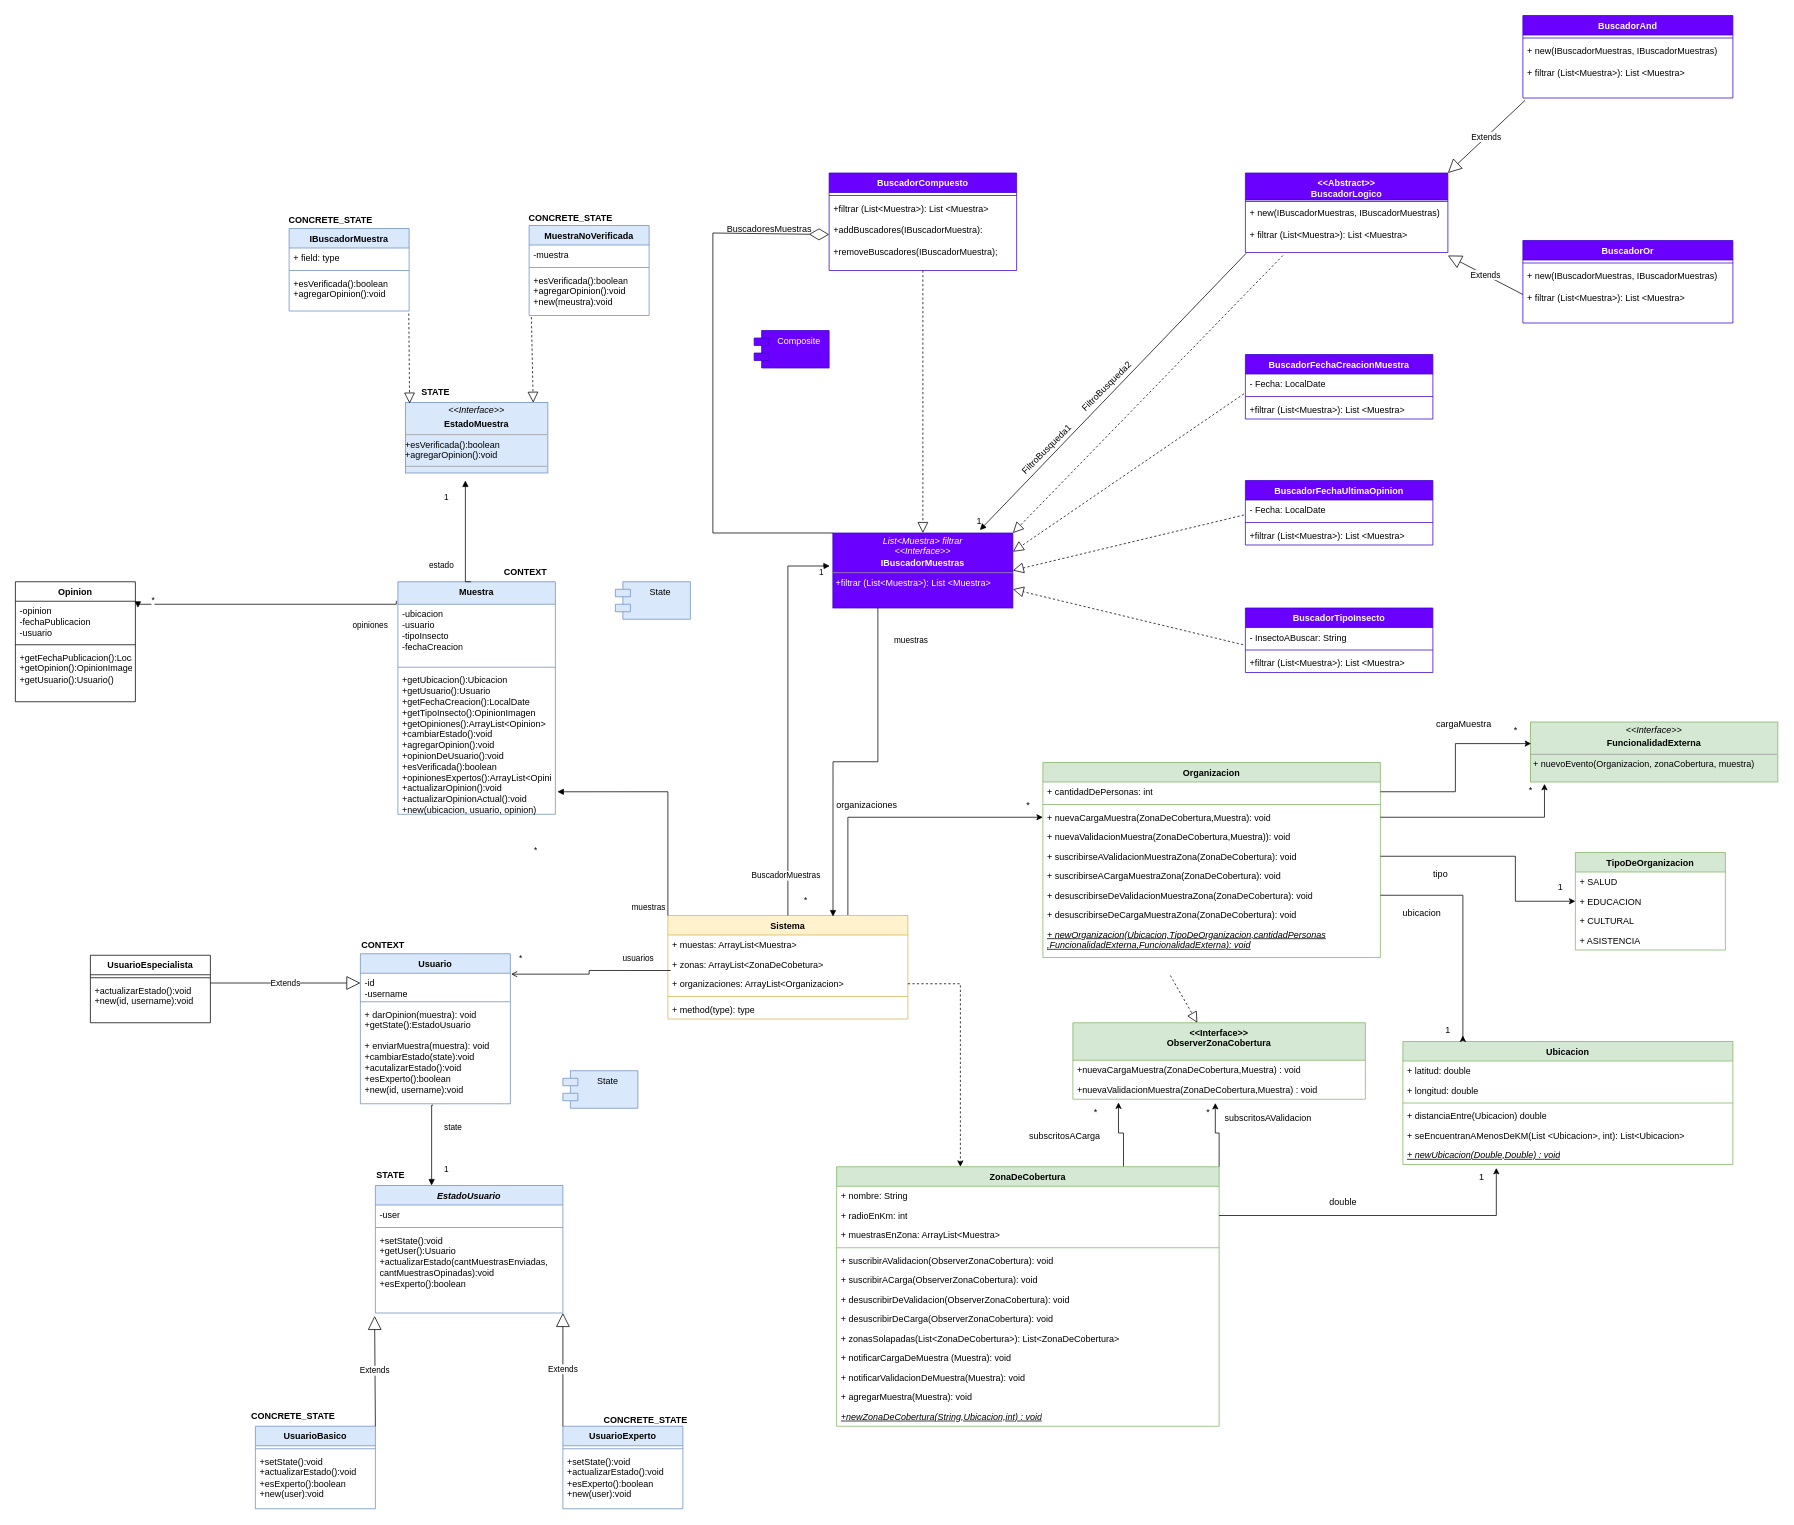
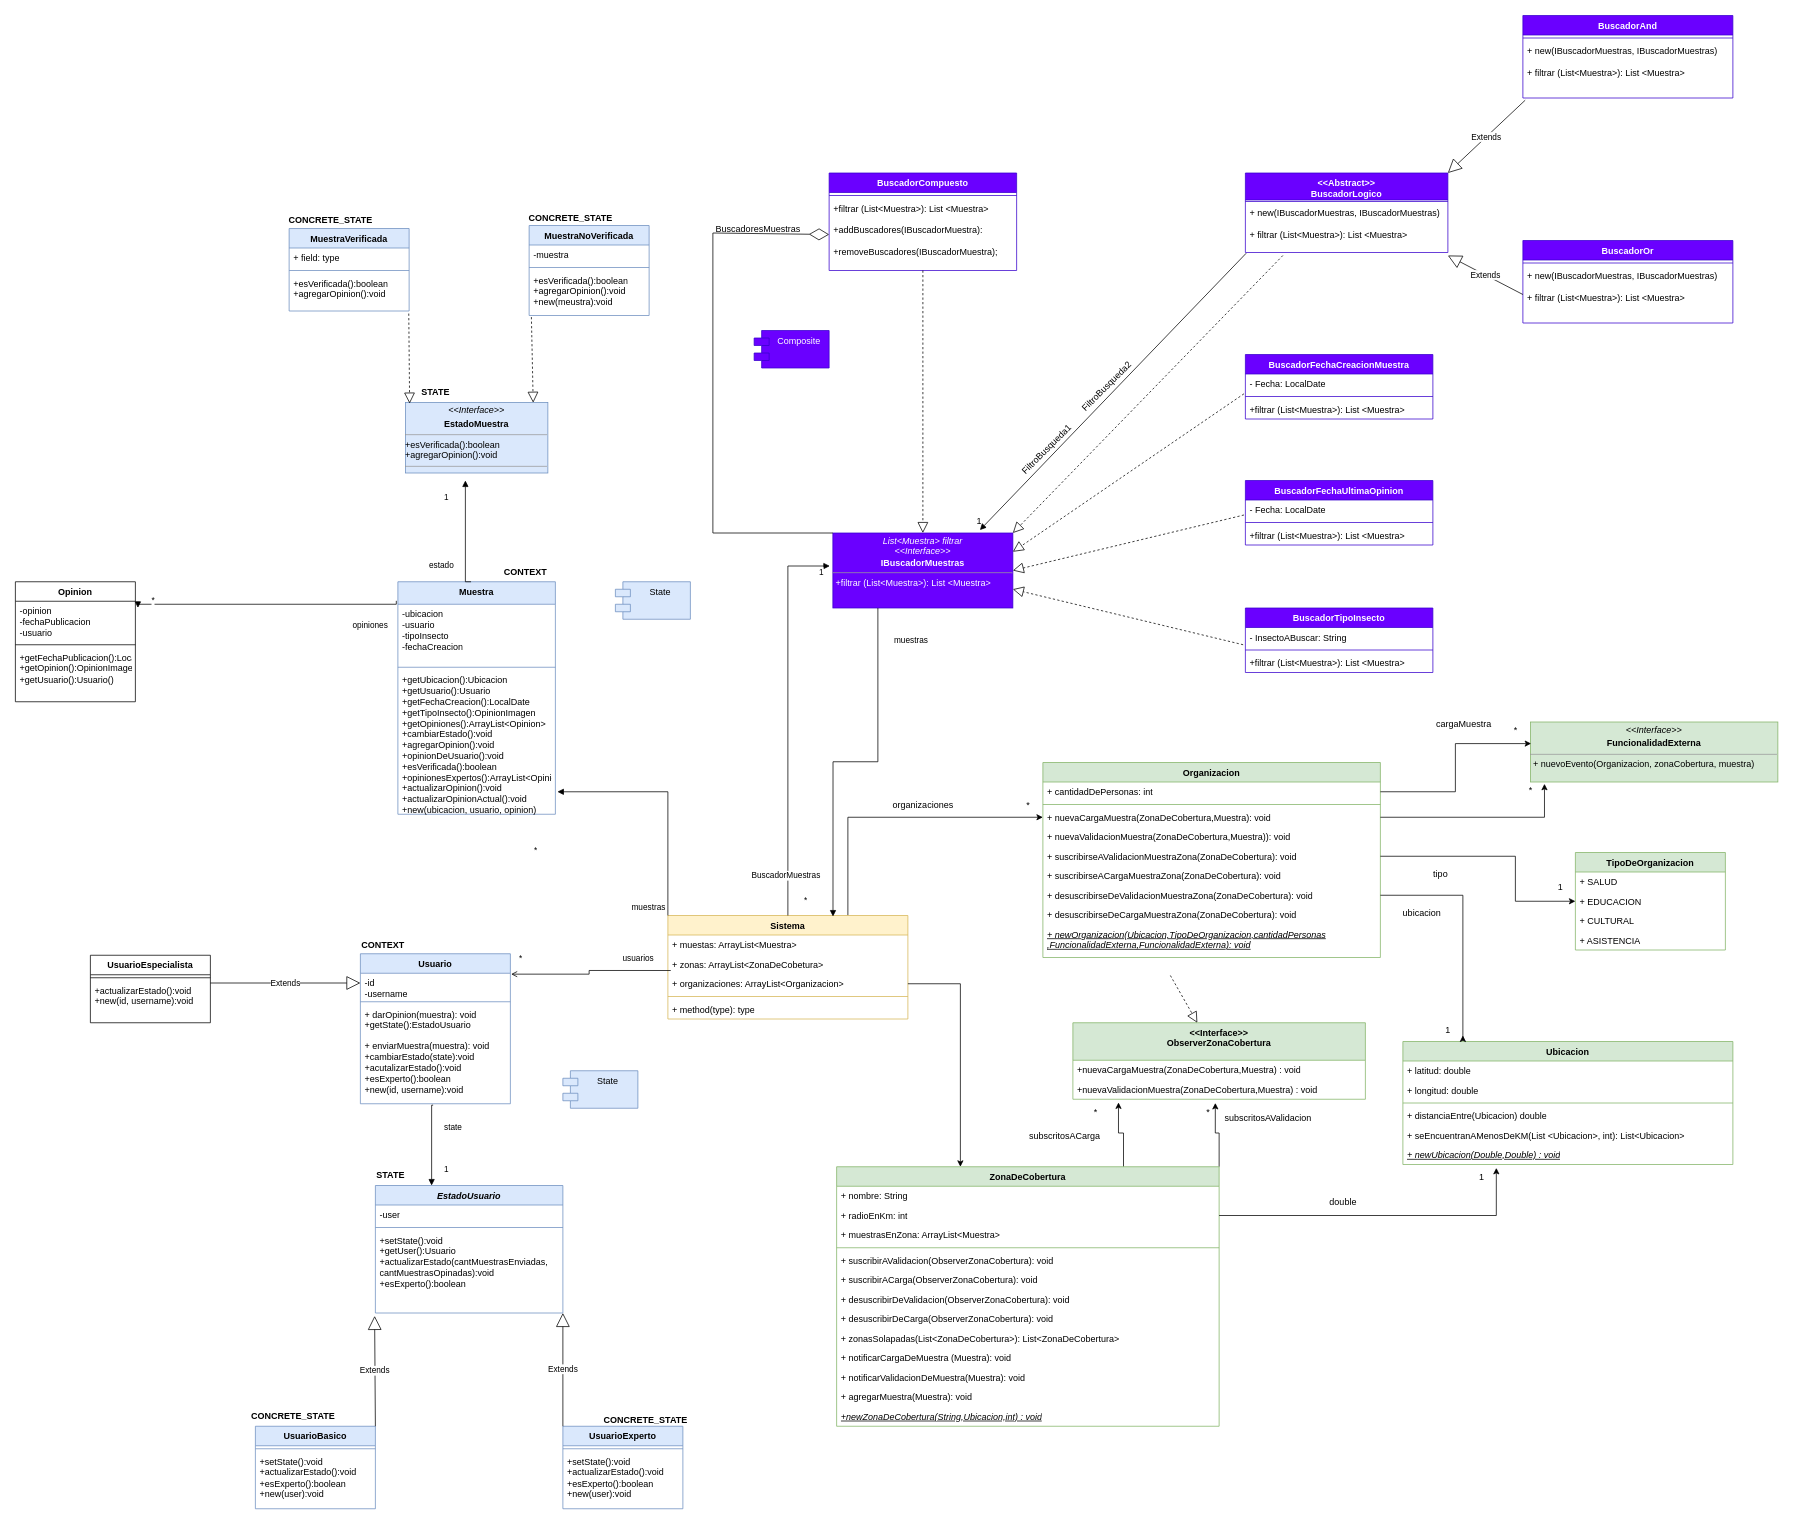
(769, 229) -> (758, 229)
(349, 239) -> (349, 239)
(867, 805) -> (923, 805)
(960, 1047) -> (960, 1047)
